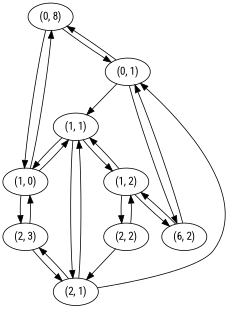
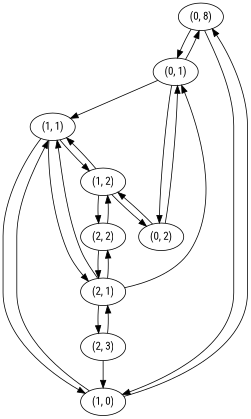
(20, 205) -> none
(184, 237) -> (161, 237)
none -> (108, 268)
